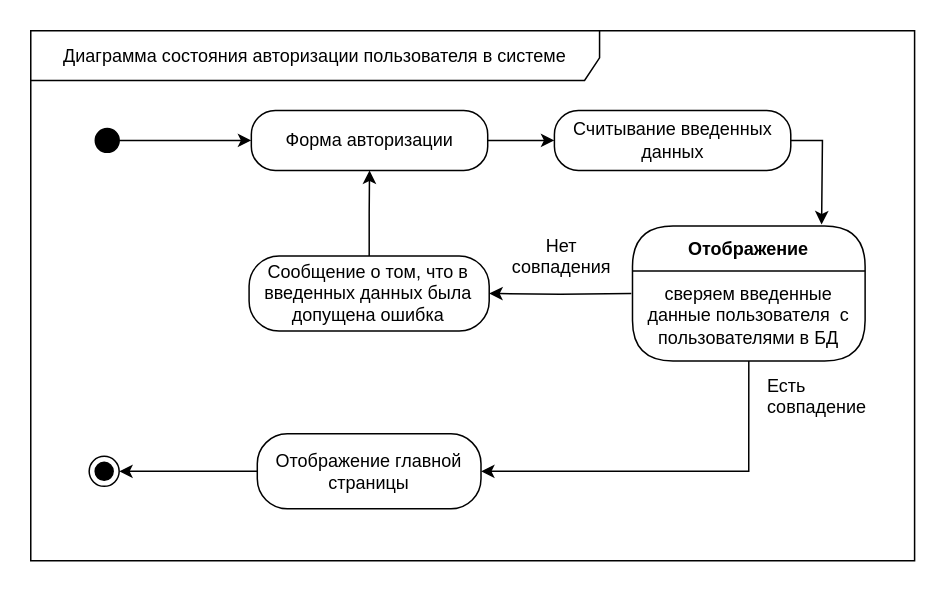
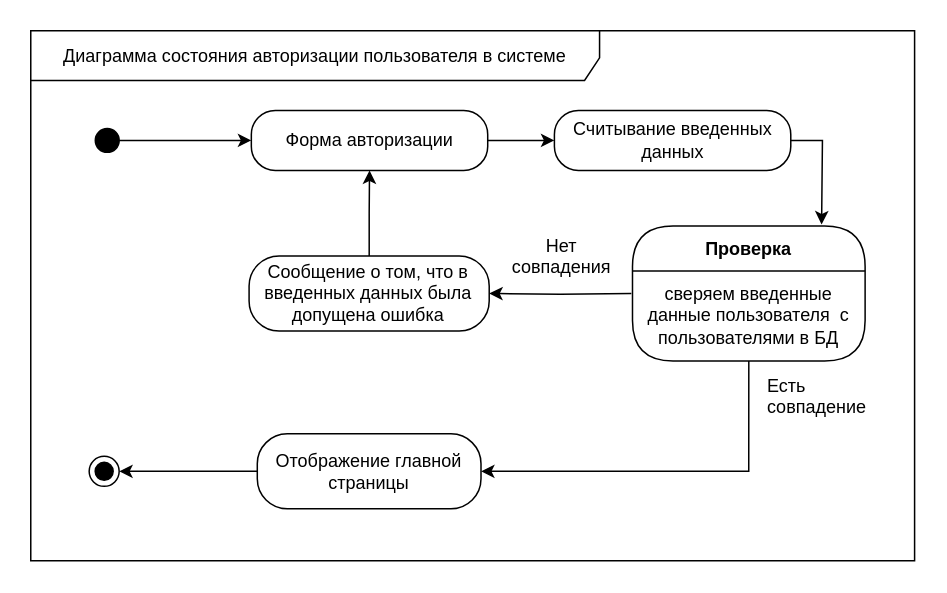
(748, 249) -> (748, 249)
